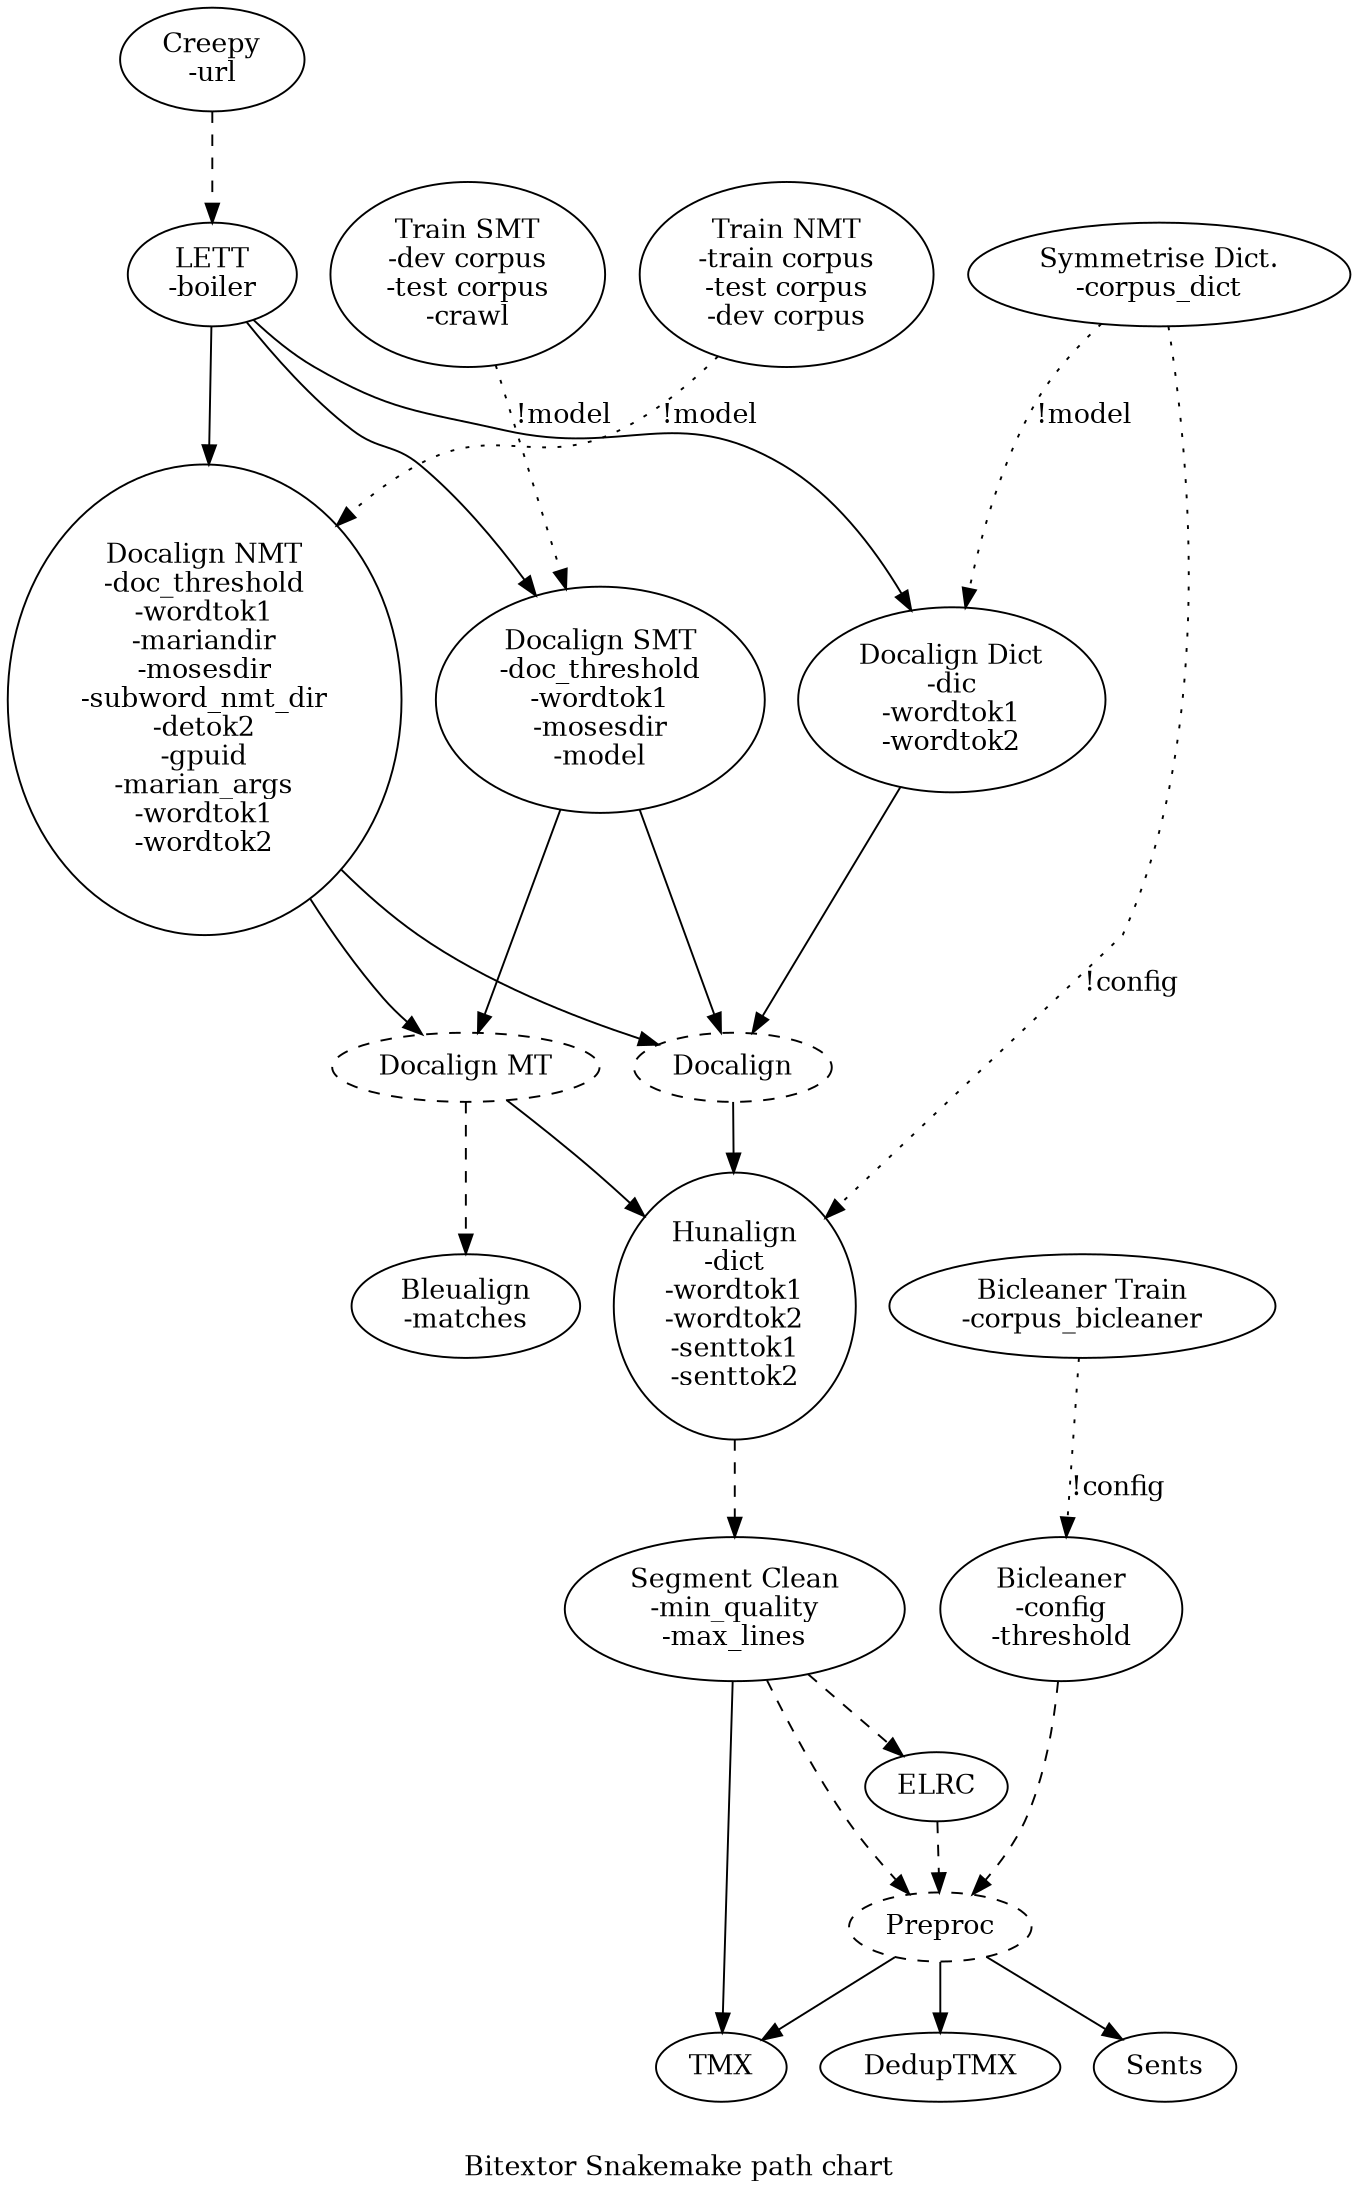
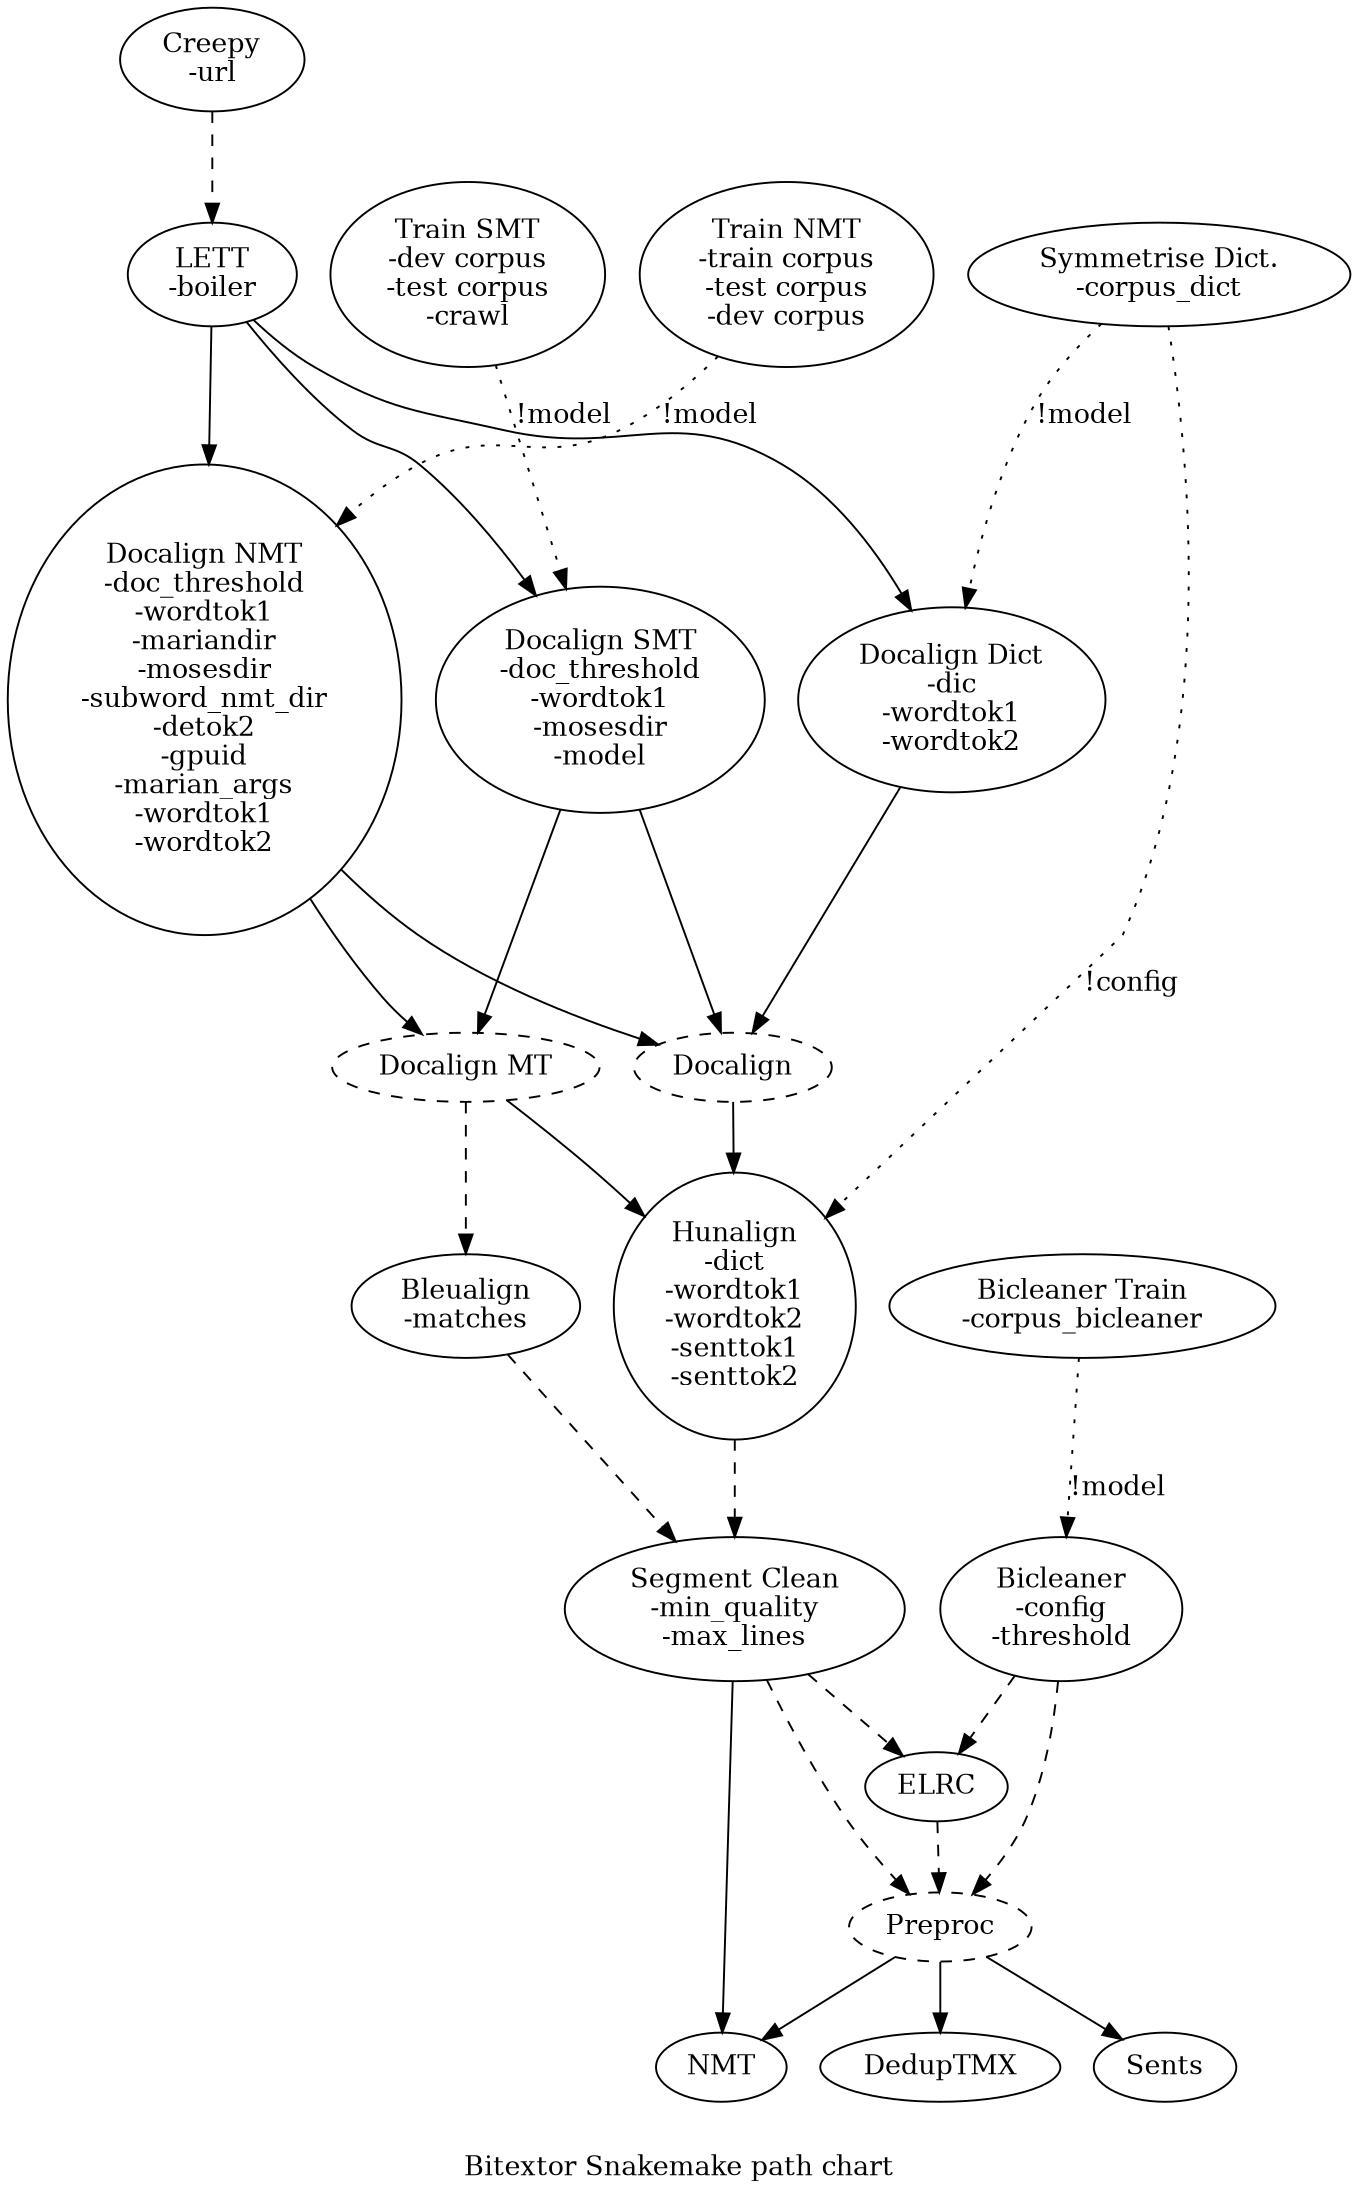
none -> (585, 1441)
(1118, 1488) -> (1118, 1488)
none -> (993, 1707)
(721, 2067) -> (721, 2067)
